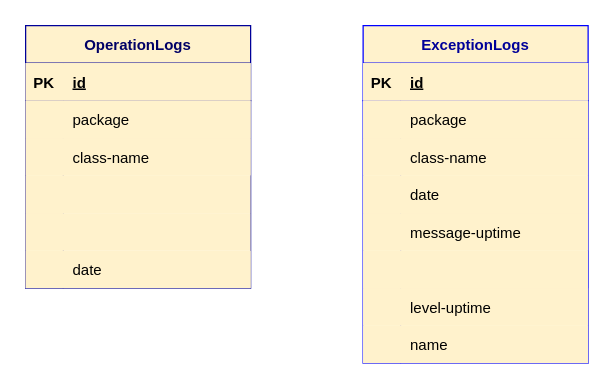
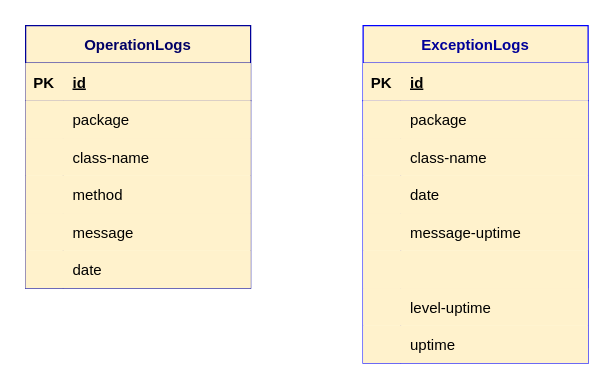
none -> (157, 194)
none -> (157, 232)
(427, 345) -> (433, 345)
